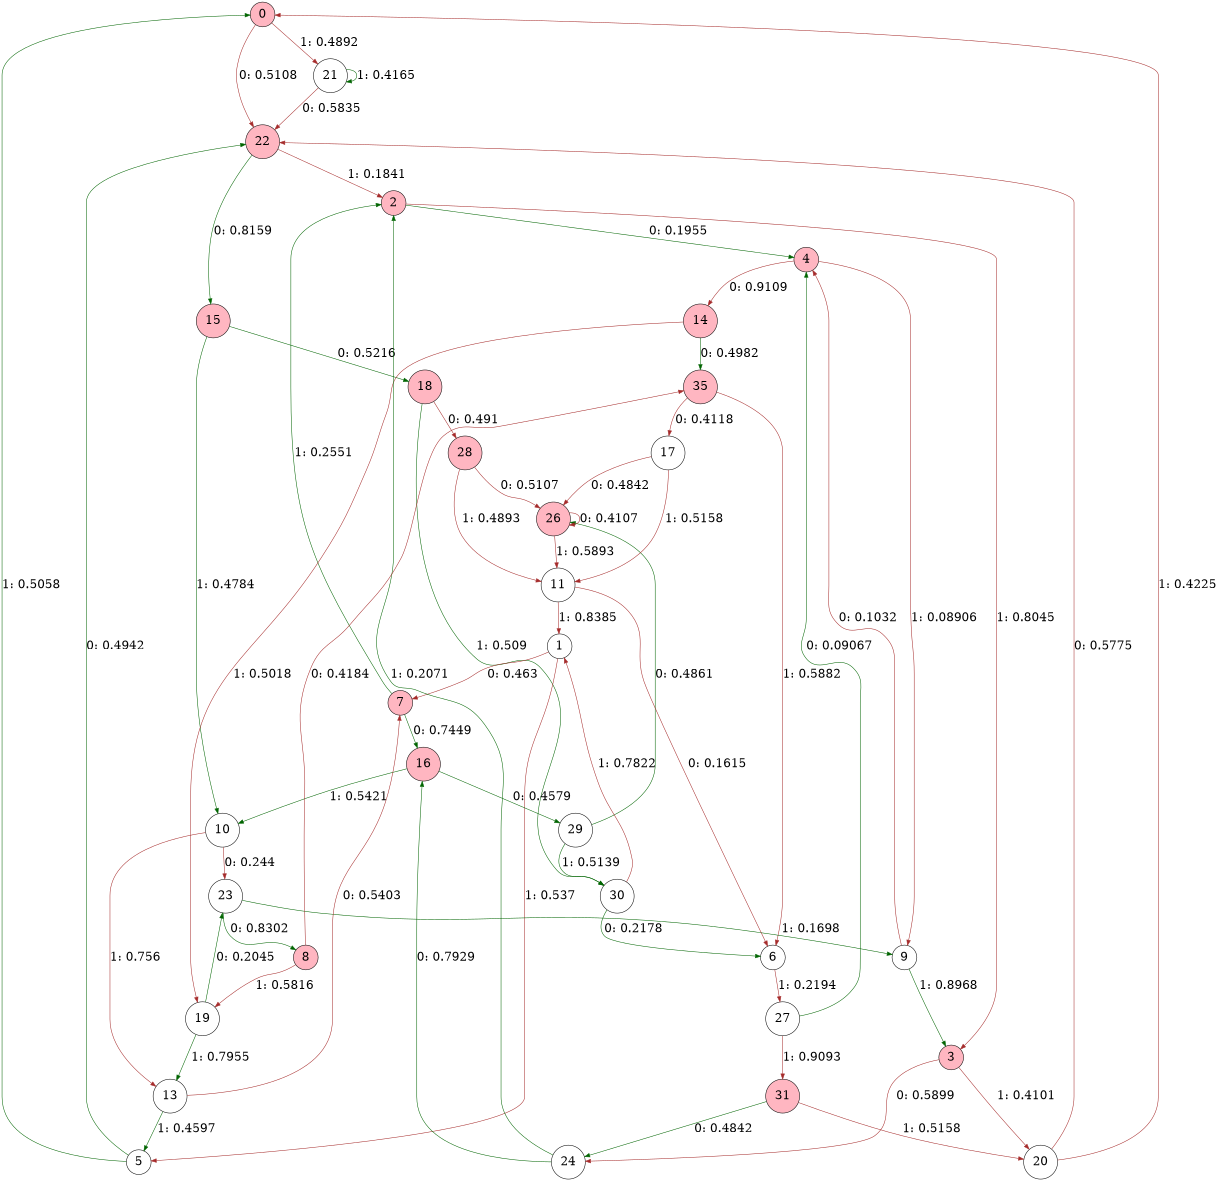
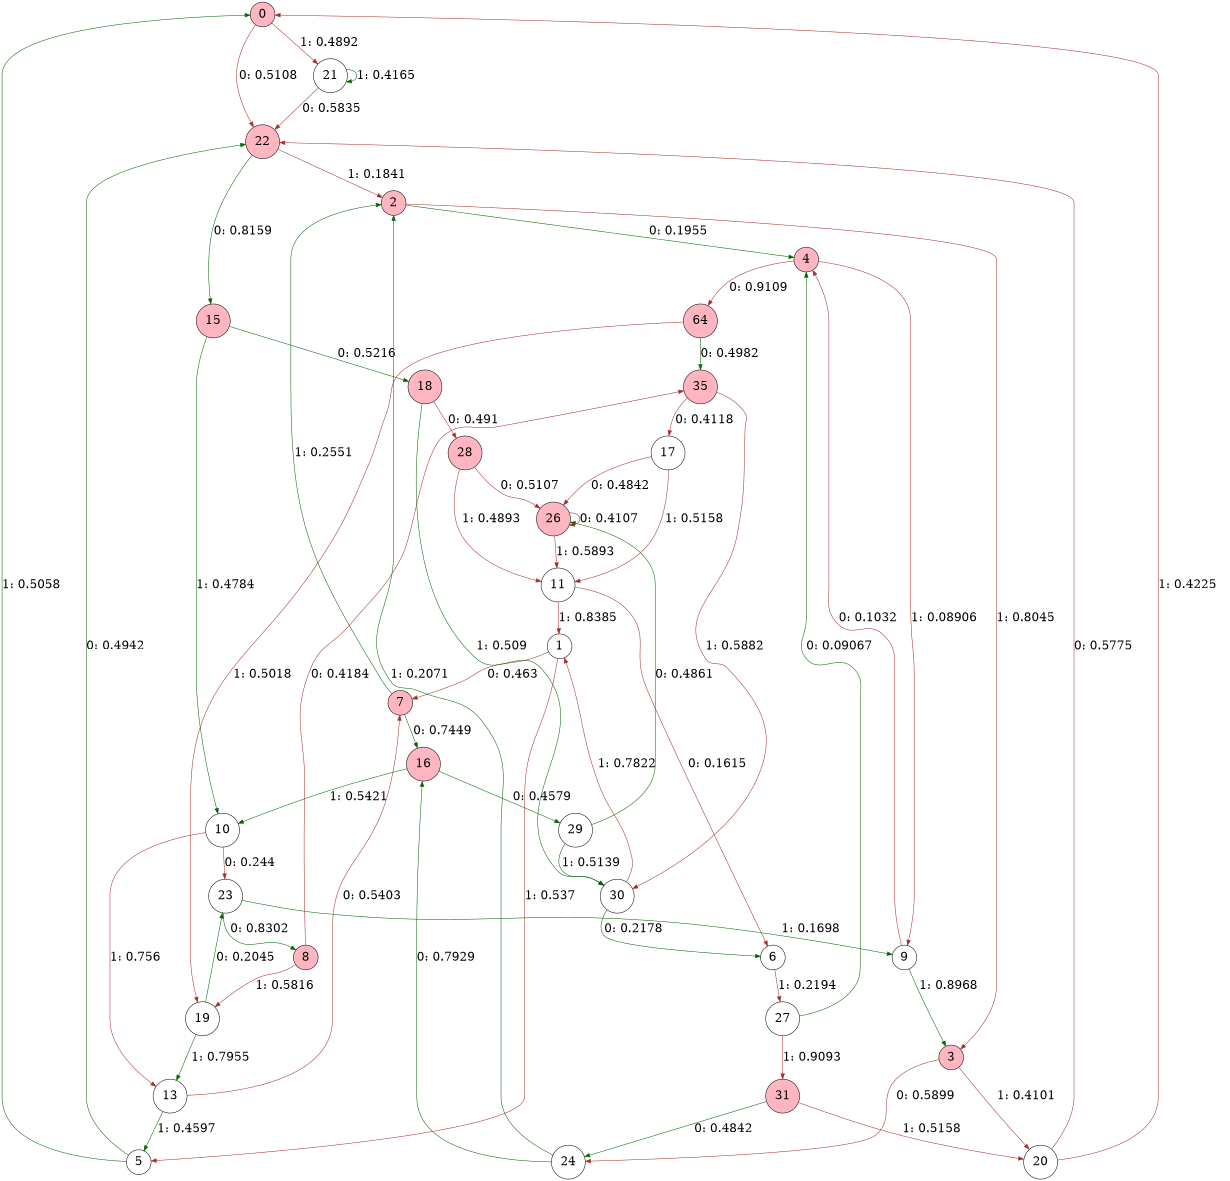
(700, 321) -> (700, 321)
(783, 649) -> (713, 663)
